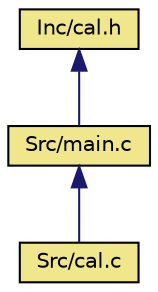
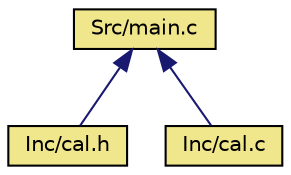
(79, 98) -> (100, 97)
(79, 262) -> (224, 146)
